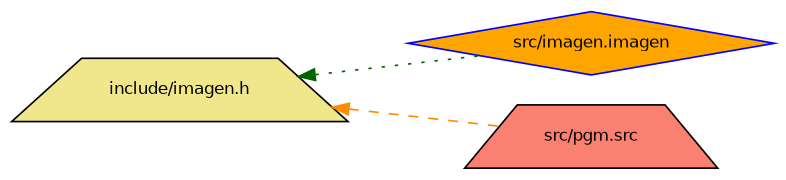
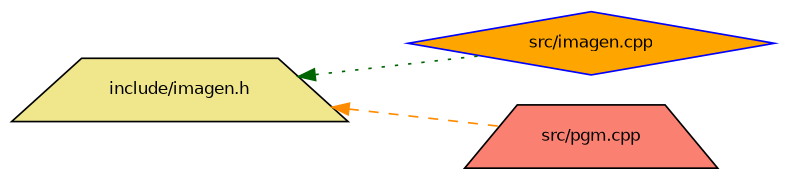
(591, 43) -> (591, 43)
(591, 137) -> (591, 137)
